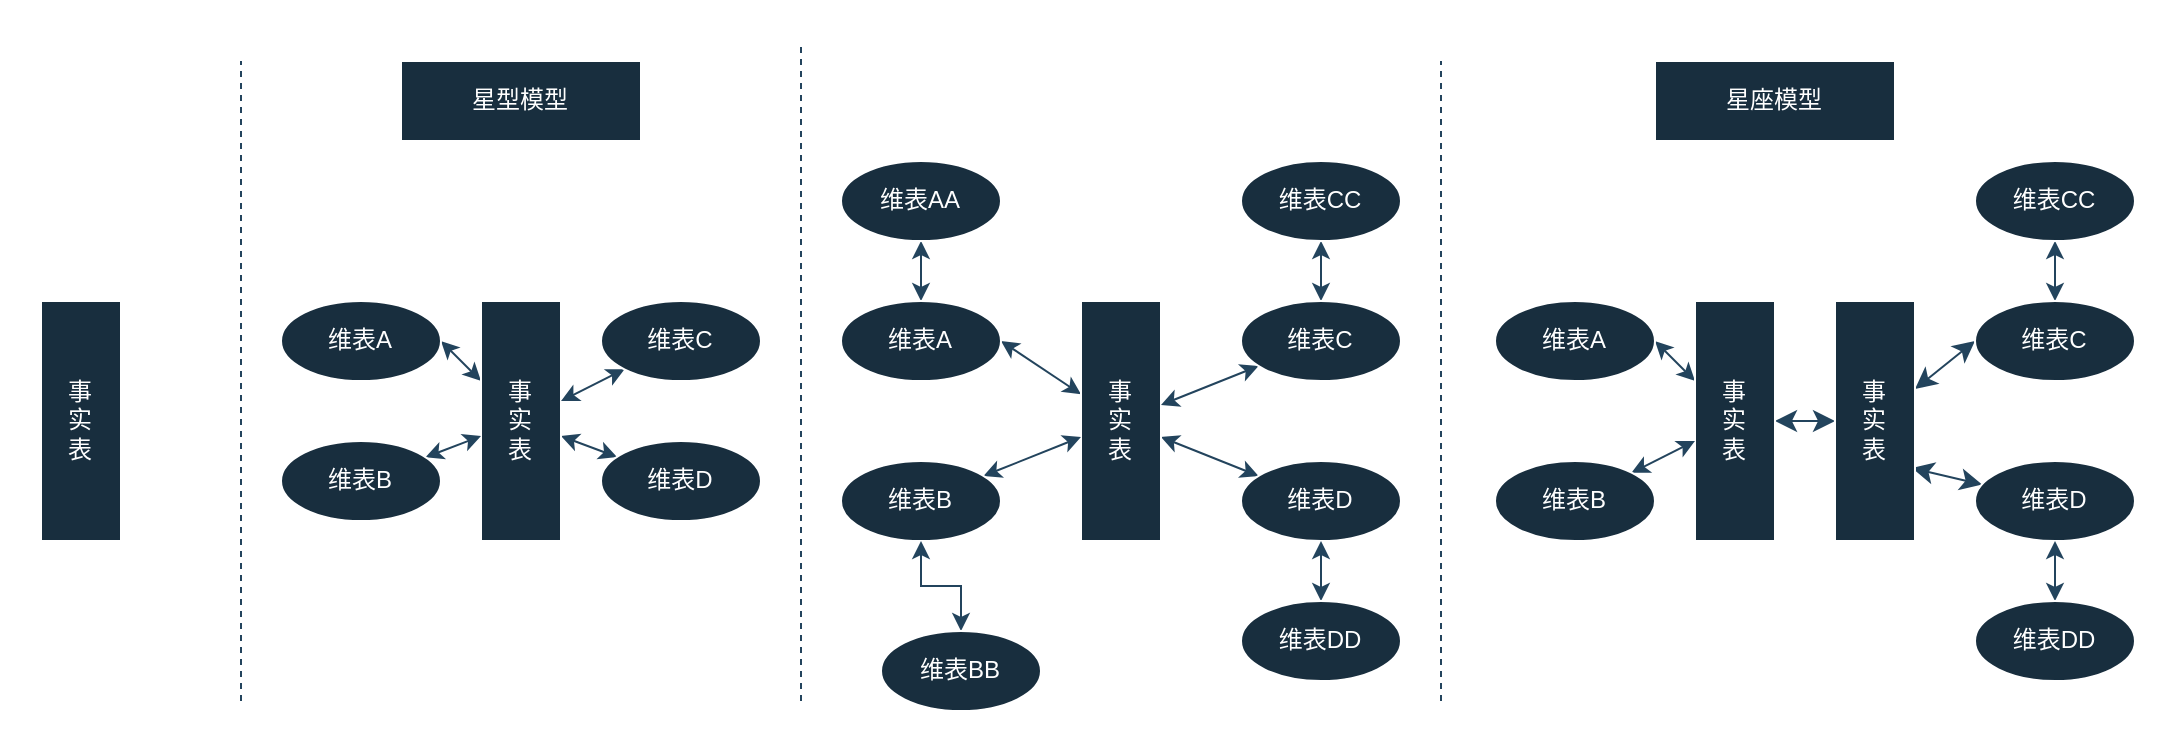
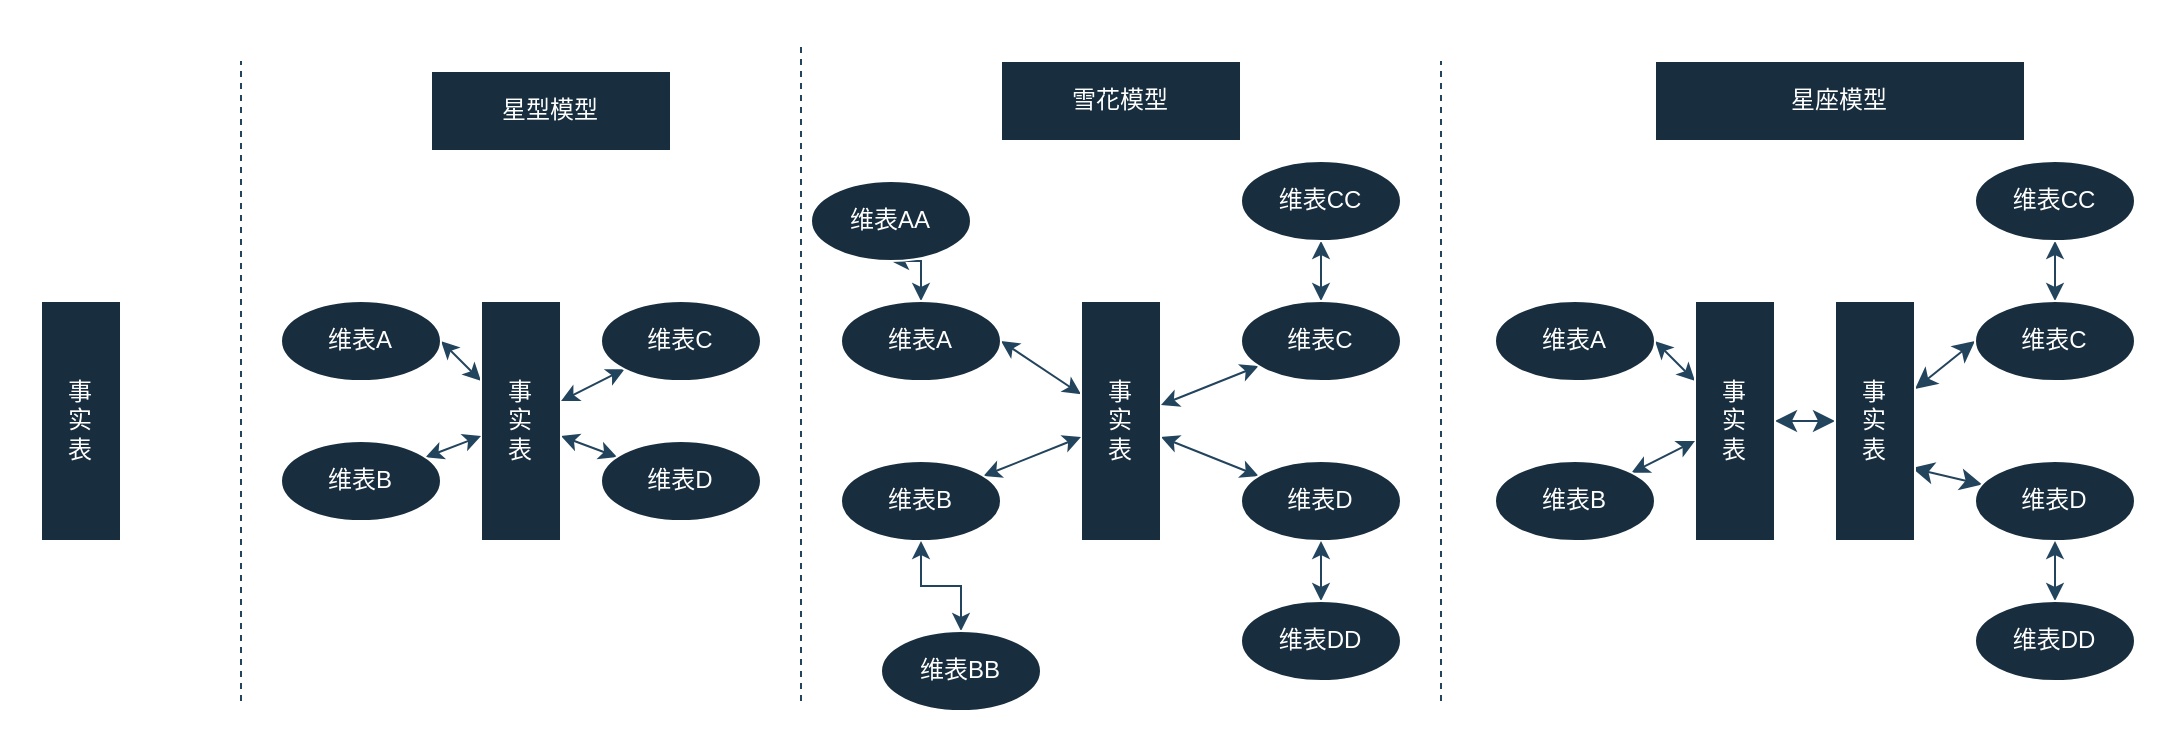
(521, 101) -> (551, 111)
none -> (1121, 101)
(1775, 101) -> (1840, 101)
(921, 201) -> (891, 221)
